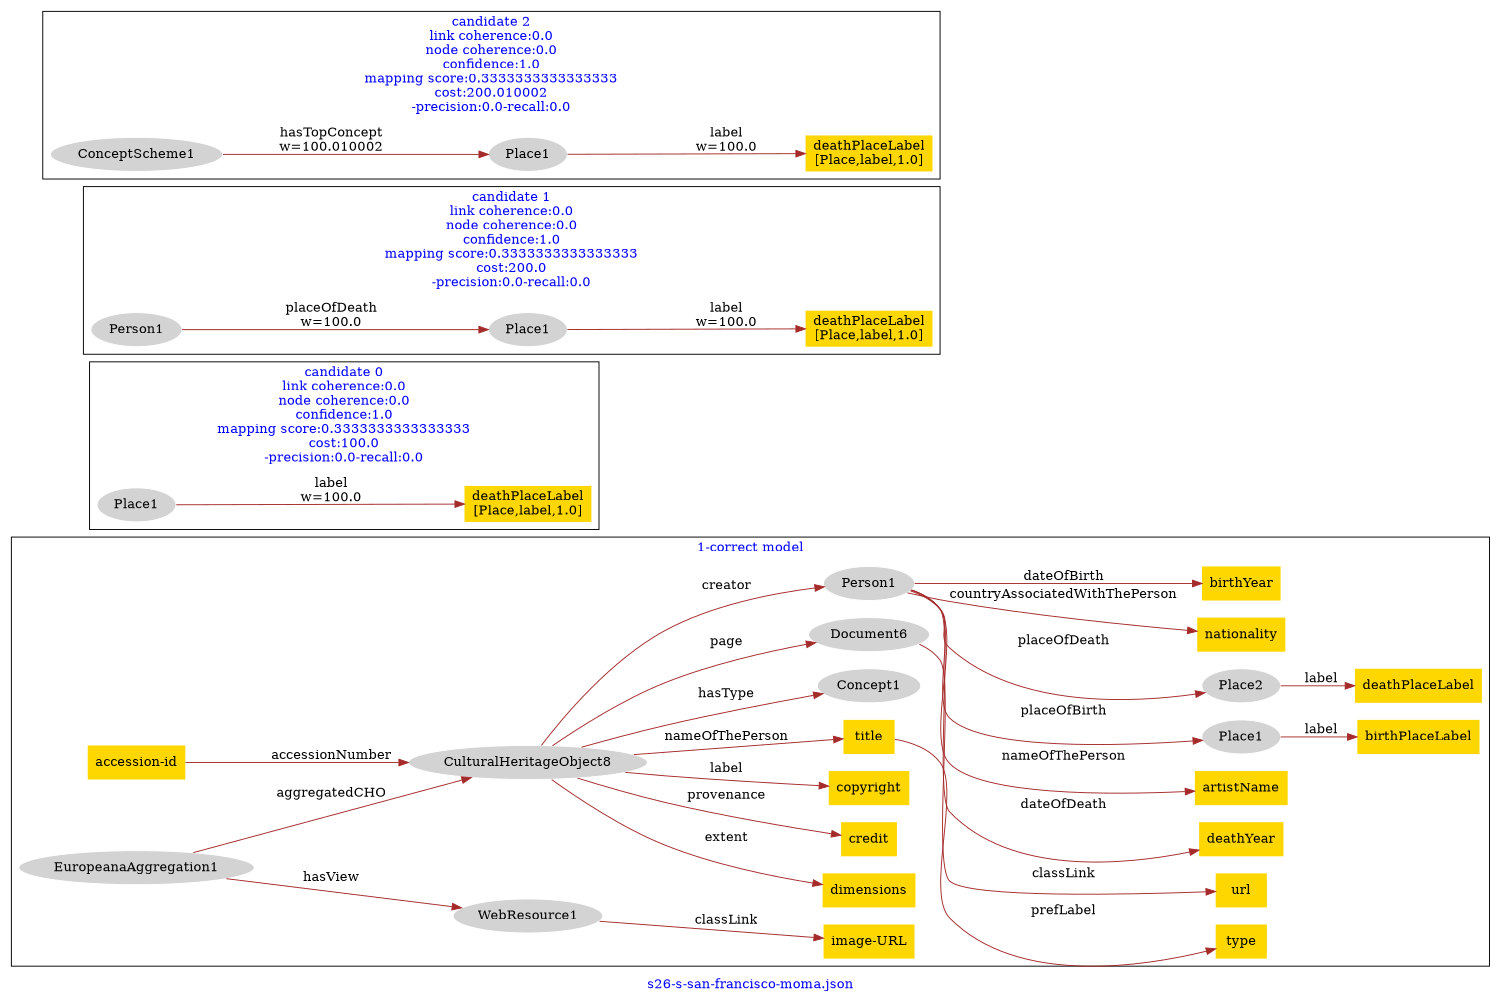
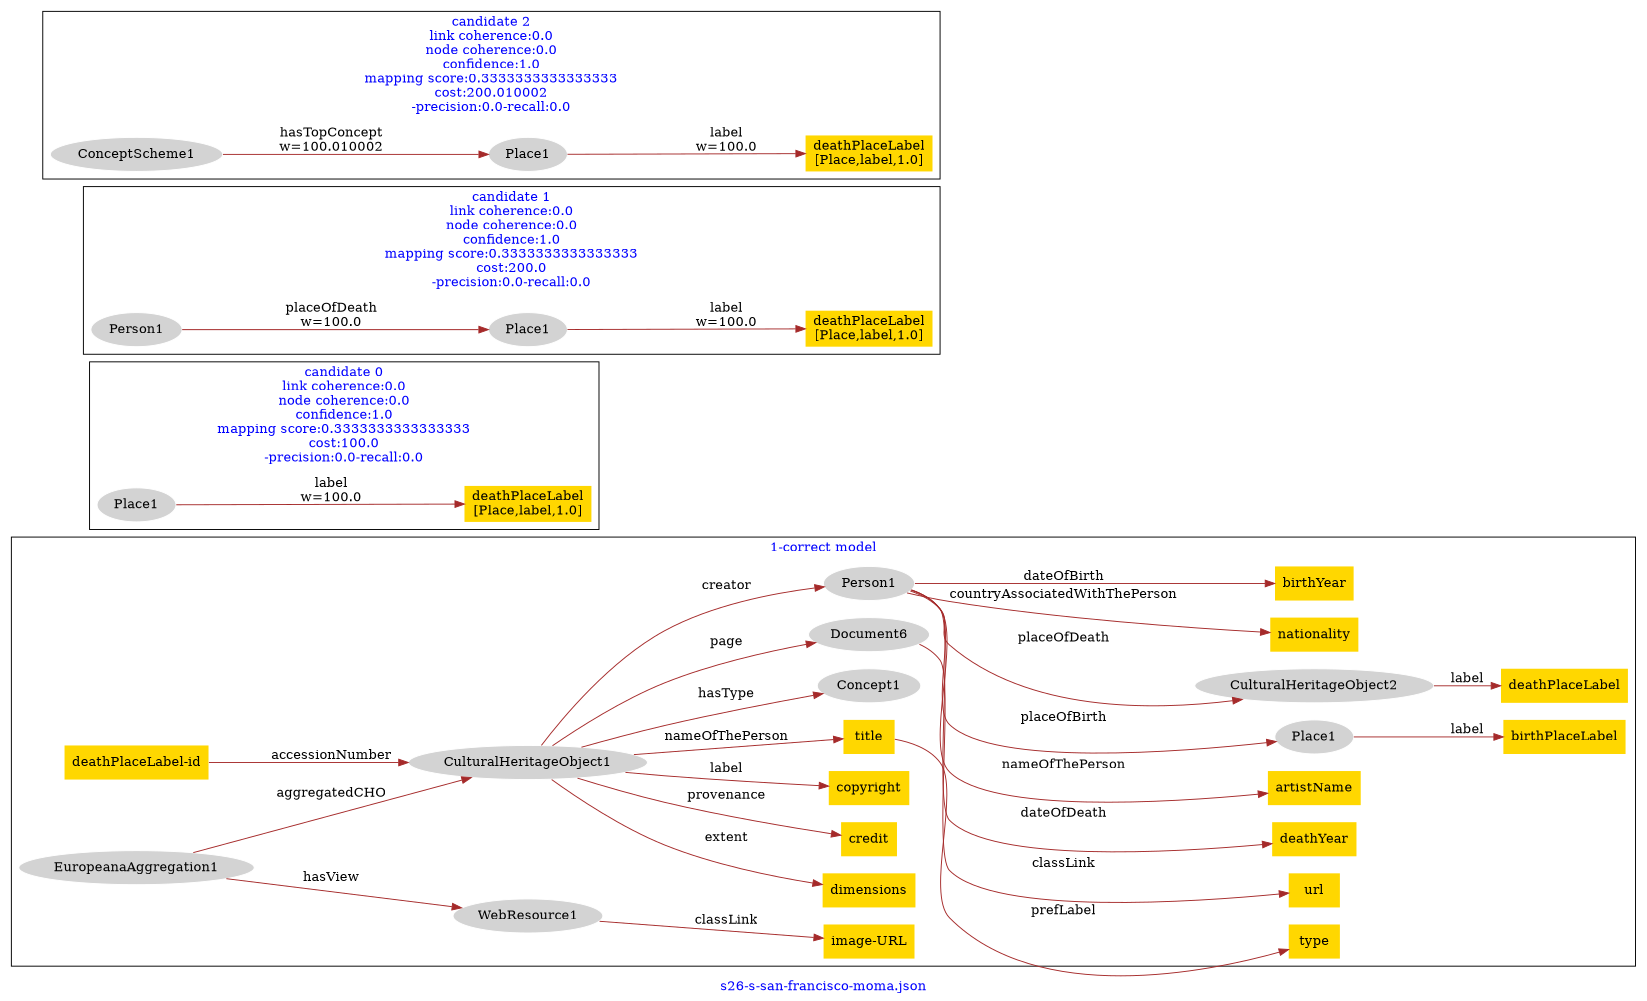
(1241, 686) -> (1314, 686)
(137, 763) -> (137, 762)
(528, 763) -> (528, 762)
